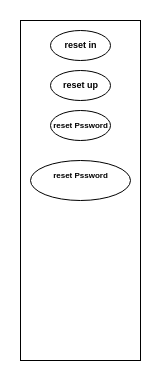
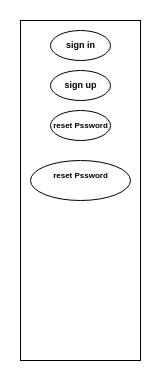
(81, 41) -> (81, 41)
(81, 81) -> (81, 81)
